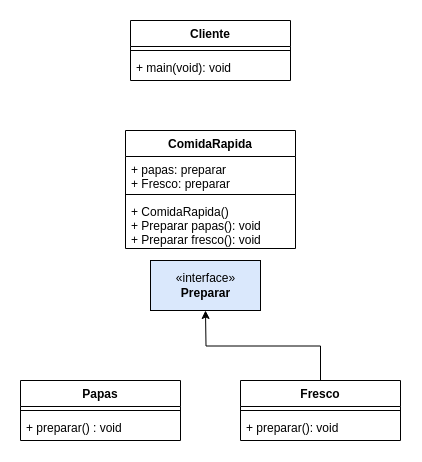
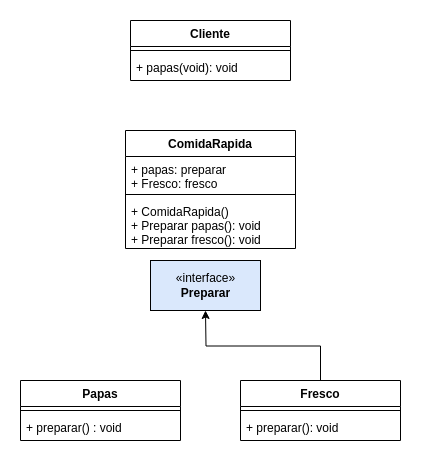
(187, 68) -> (192, 68)
(183, 170) -> (183, 170)
